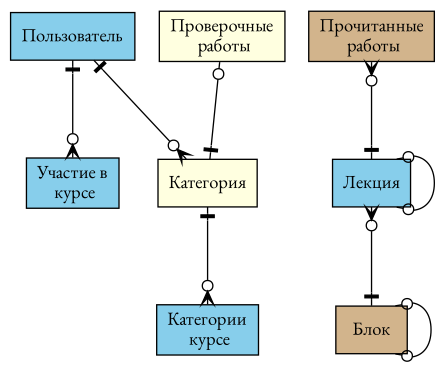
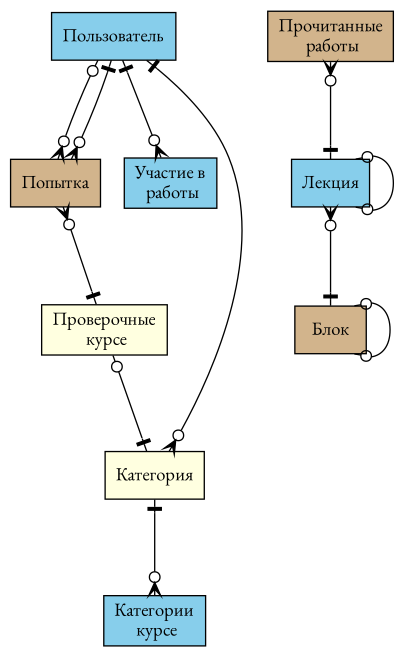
(222, 46) -> (104, 339)
none -> (56, 183)
(73, 192) -> (171, 192)
